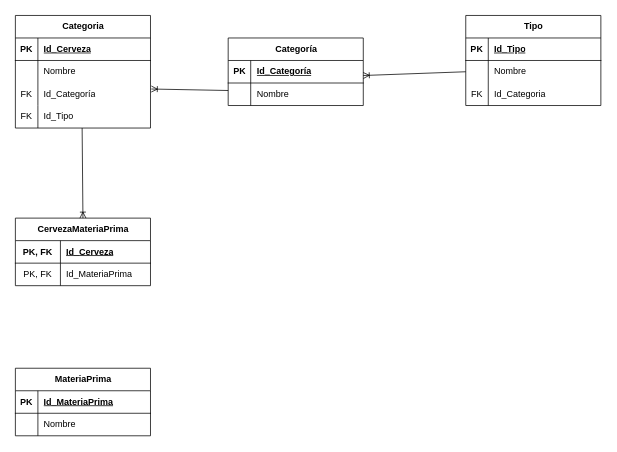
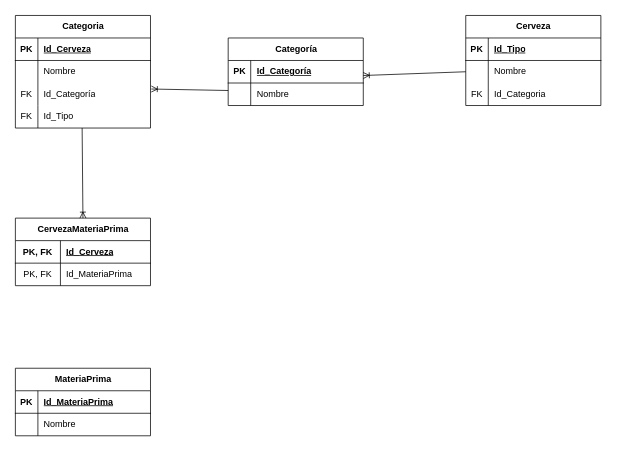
(533, 27) -> (533, 27)
